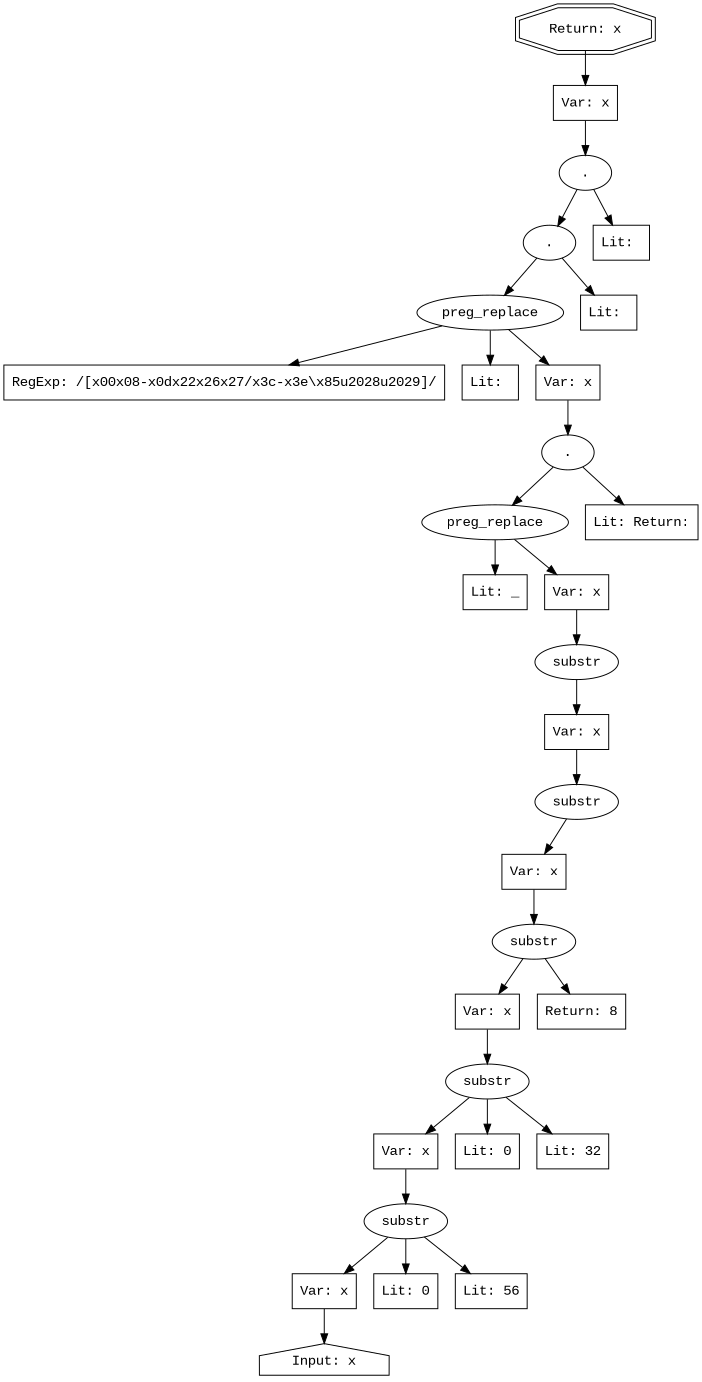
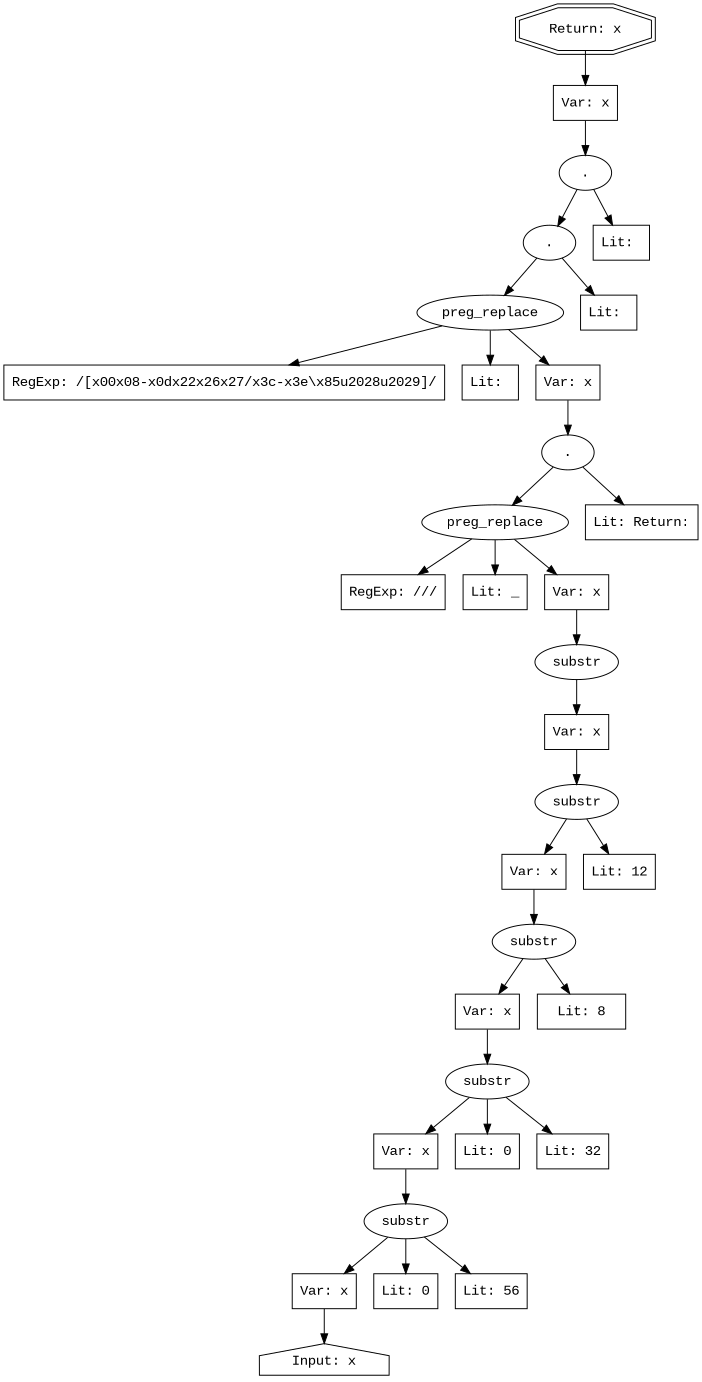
none -> (393, 592)
none -> (619, 872)
(582, 1012) -> (582, 1012)
